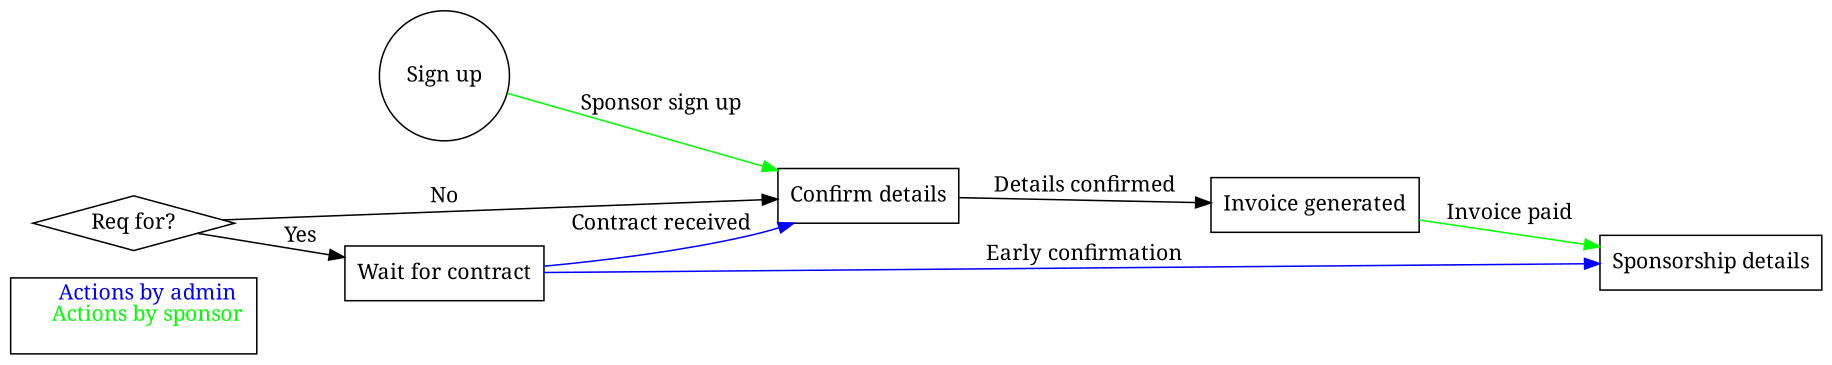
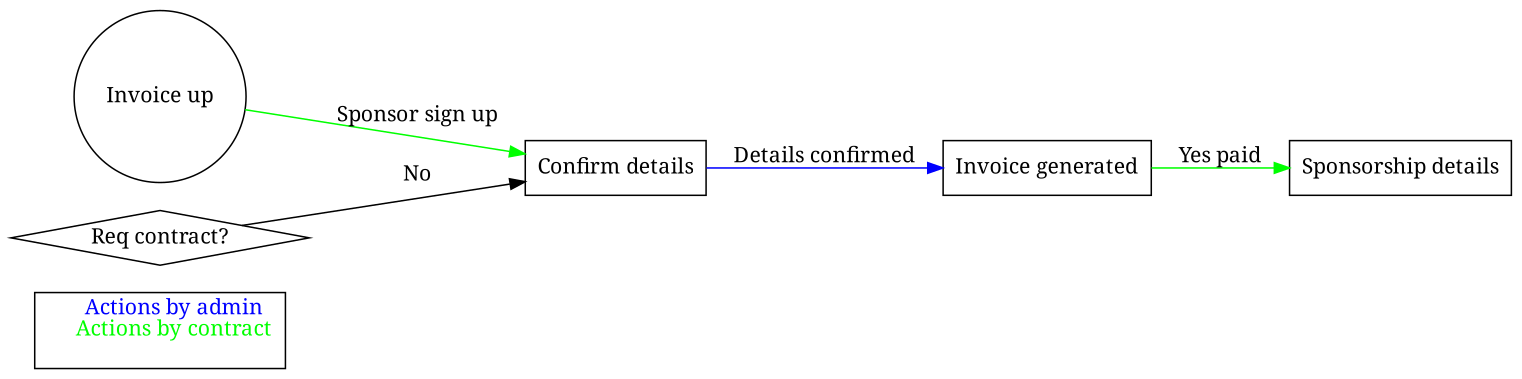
(444, 76) -> (160, 97)
(1077, 200) -> (817, 168)
(1510, 213) -> (1220, 157)
(134, 223) -> (160, 238)
(444, 273) -> none
(148, 314) -> (175, 329)
